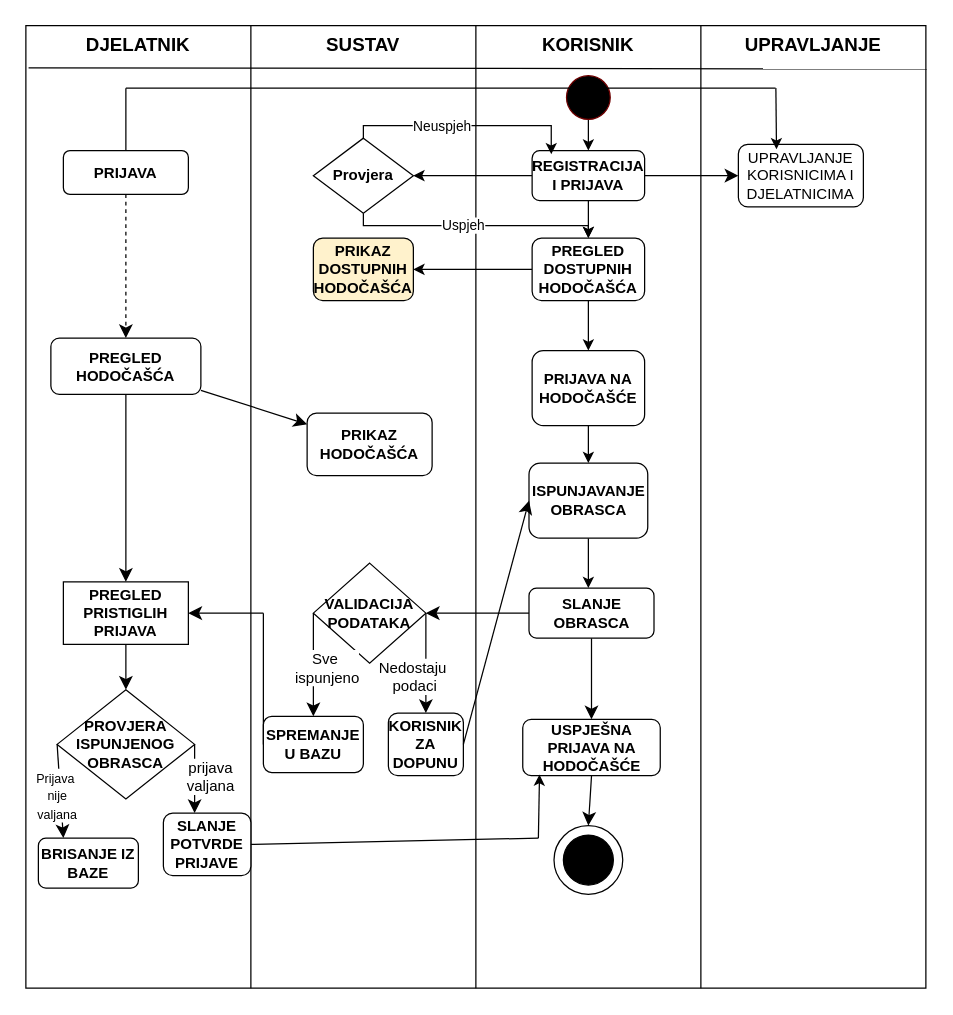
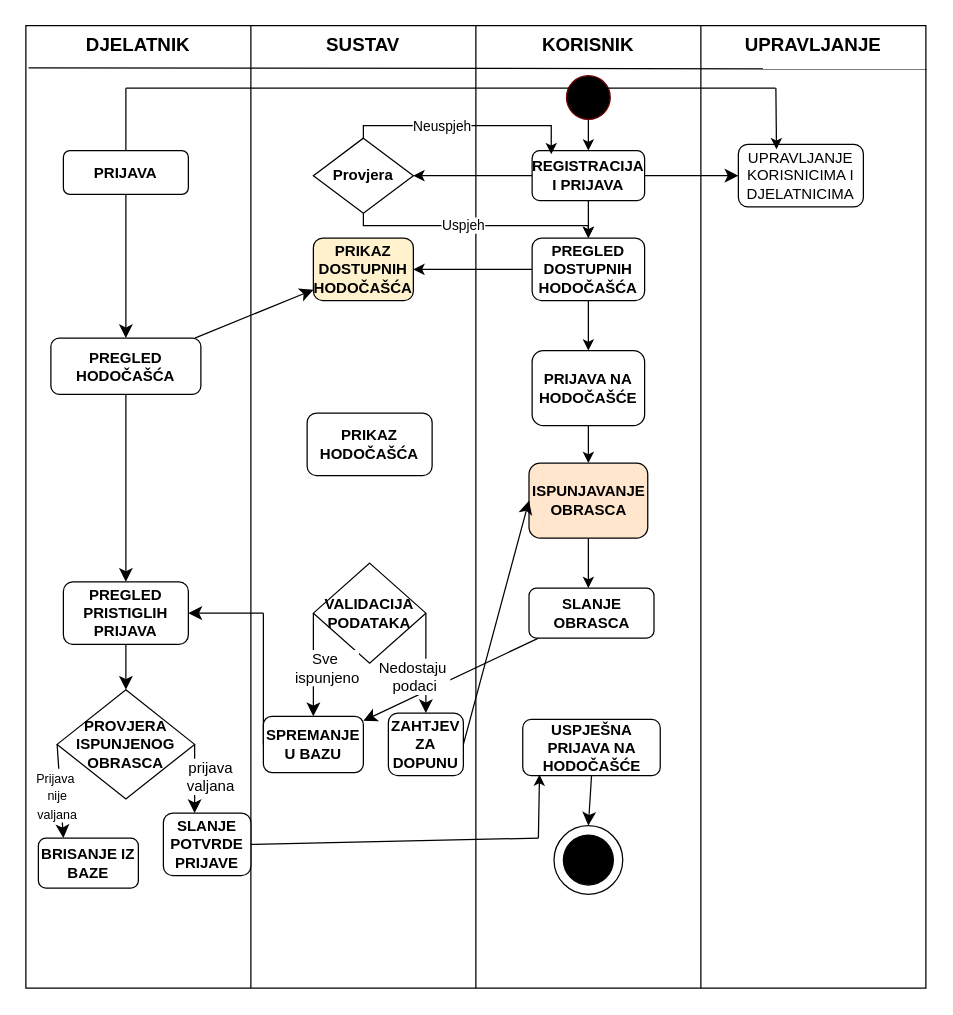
(126, 262) -> (126, 262)
(247, 405) -> (252, 315)
(588, 501) -> (588, 501)
(126, 613) -> (126, 613)
(482, 613) -> (492, 660)
(591, 674) -> none
(426, 744) -> (426, 744)
